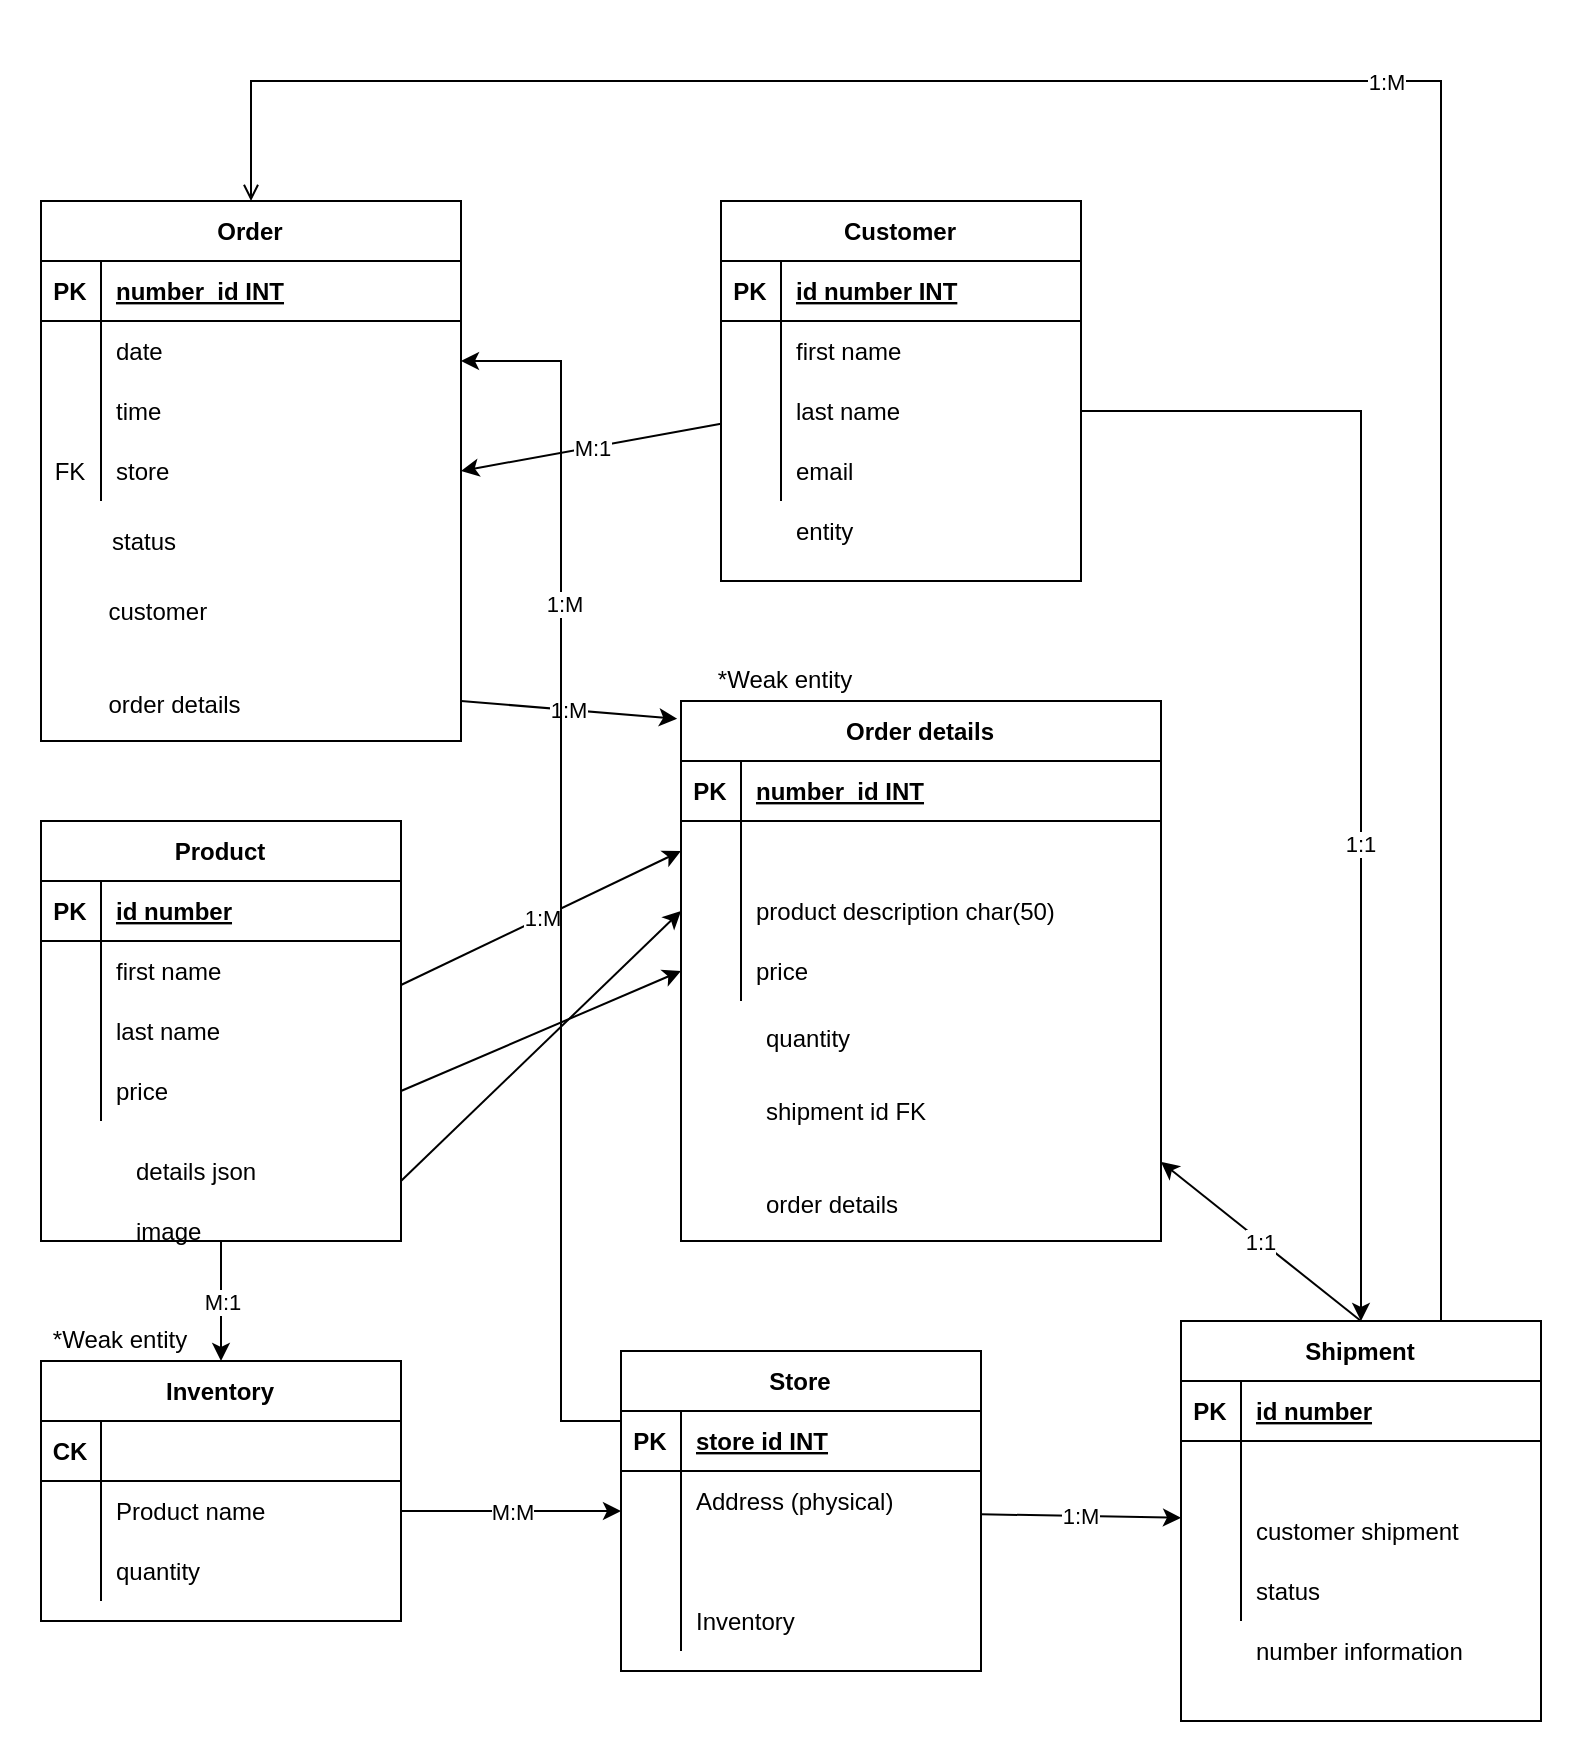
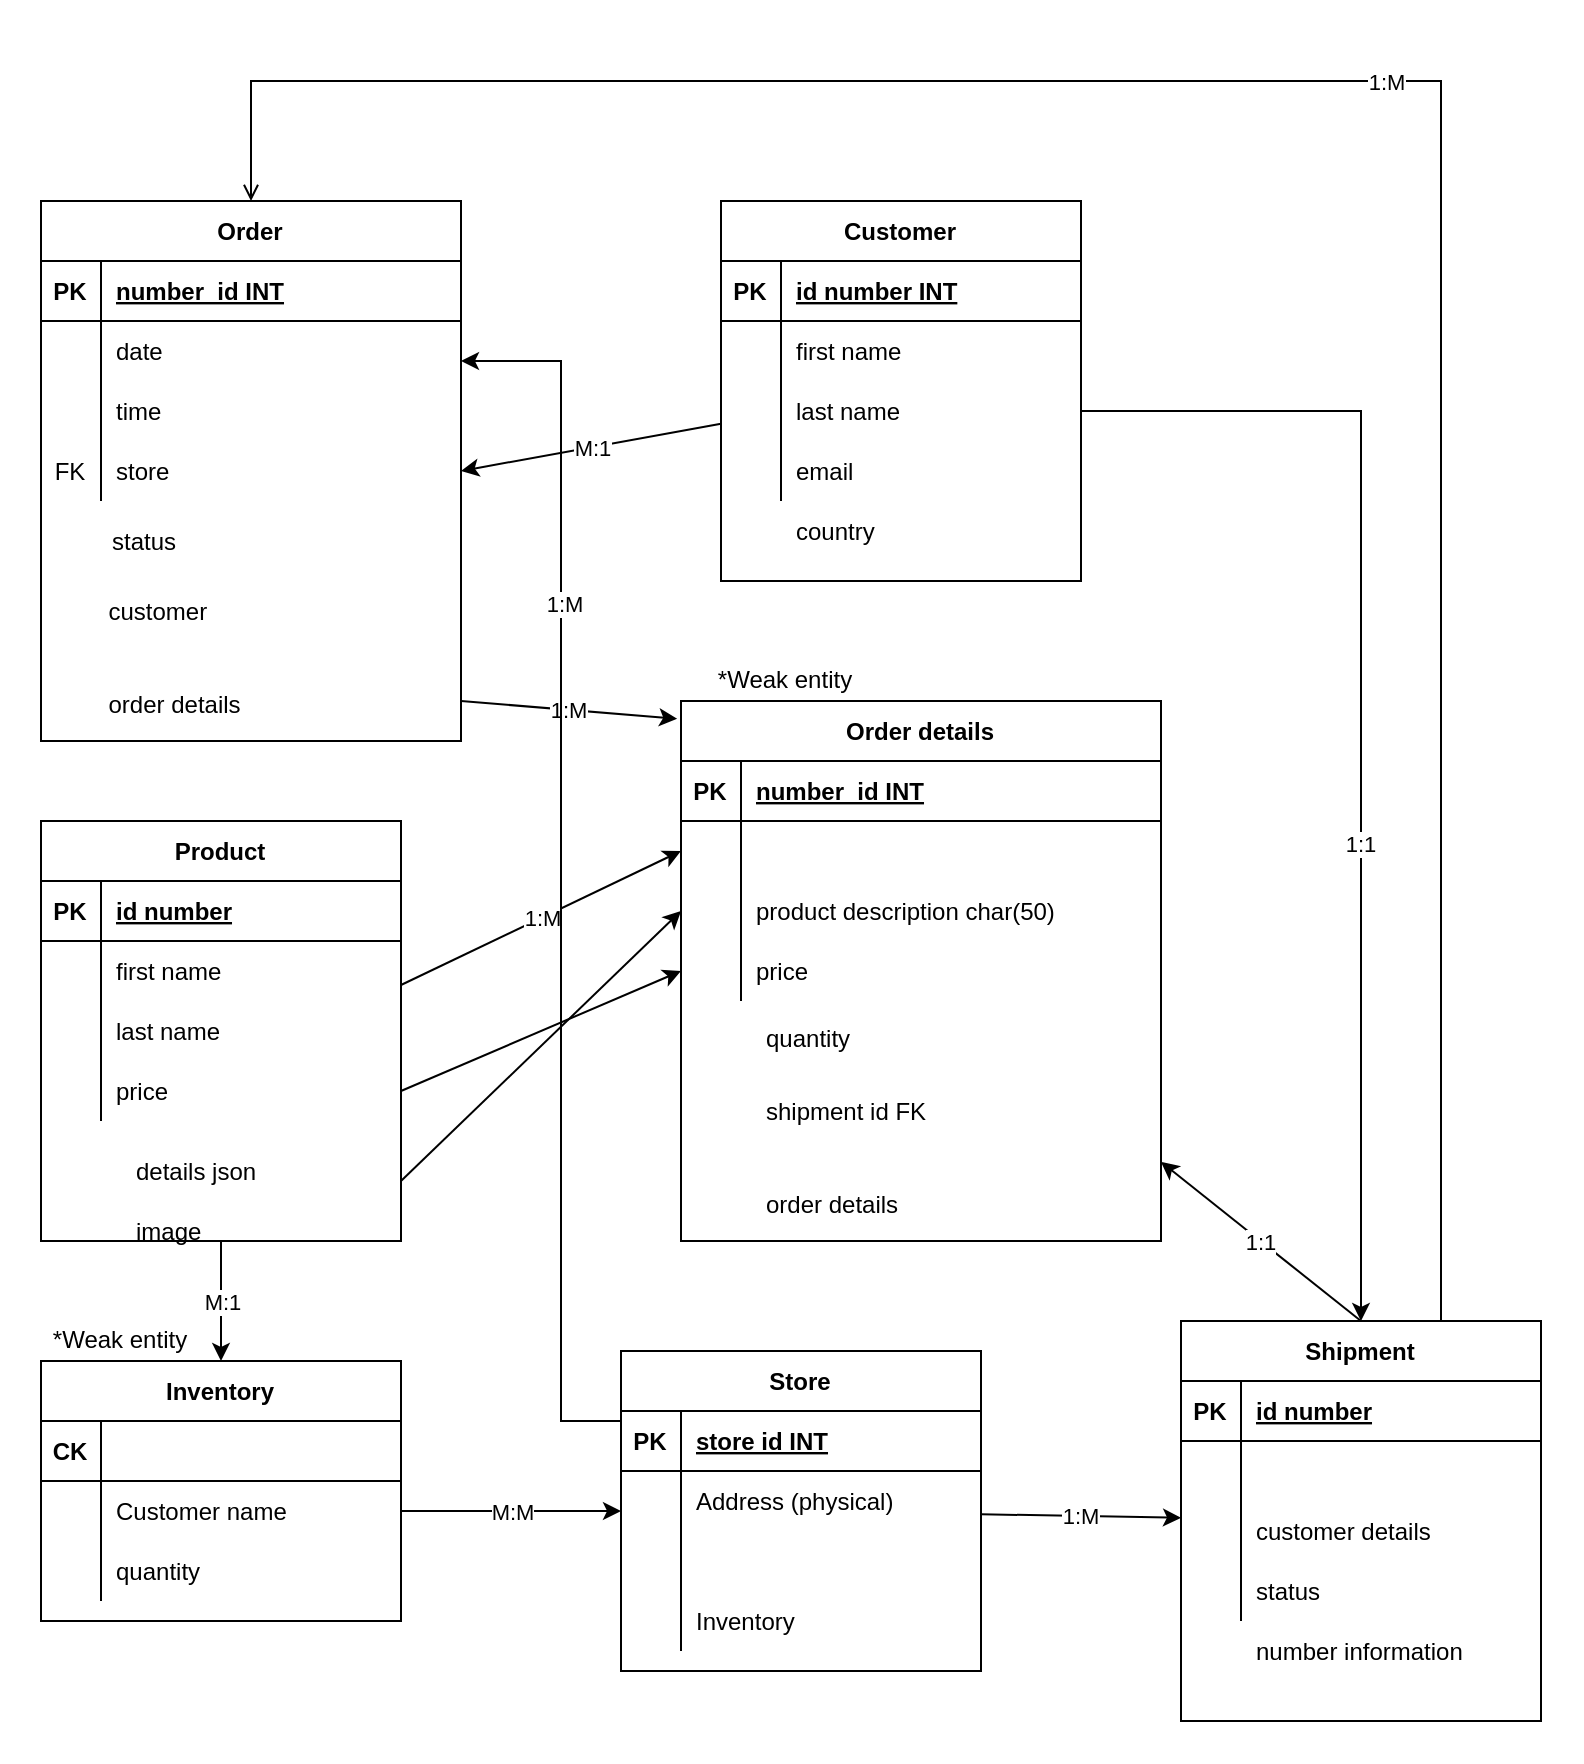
(833, 532) -> (843, 532)
(194, 1512) -> (200, 1512)
(1364, 1532) -> (1354, 1532)
